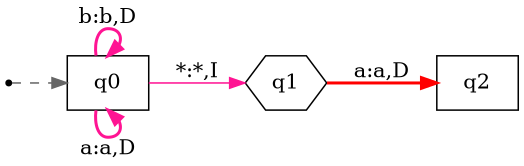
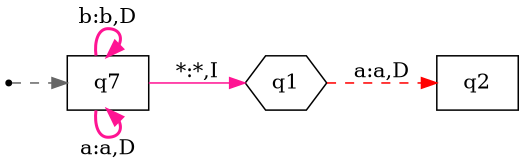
(108, 83) -> (108, 83)
(374, 83) -> (374, 83)
